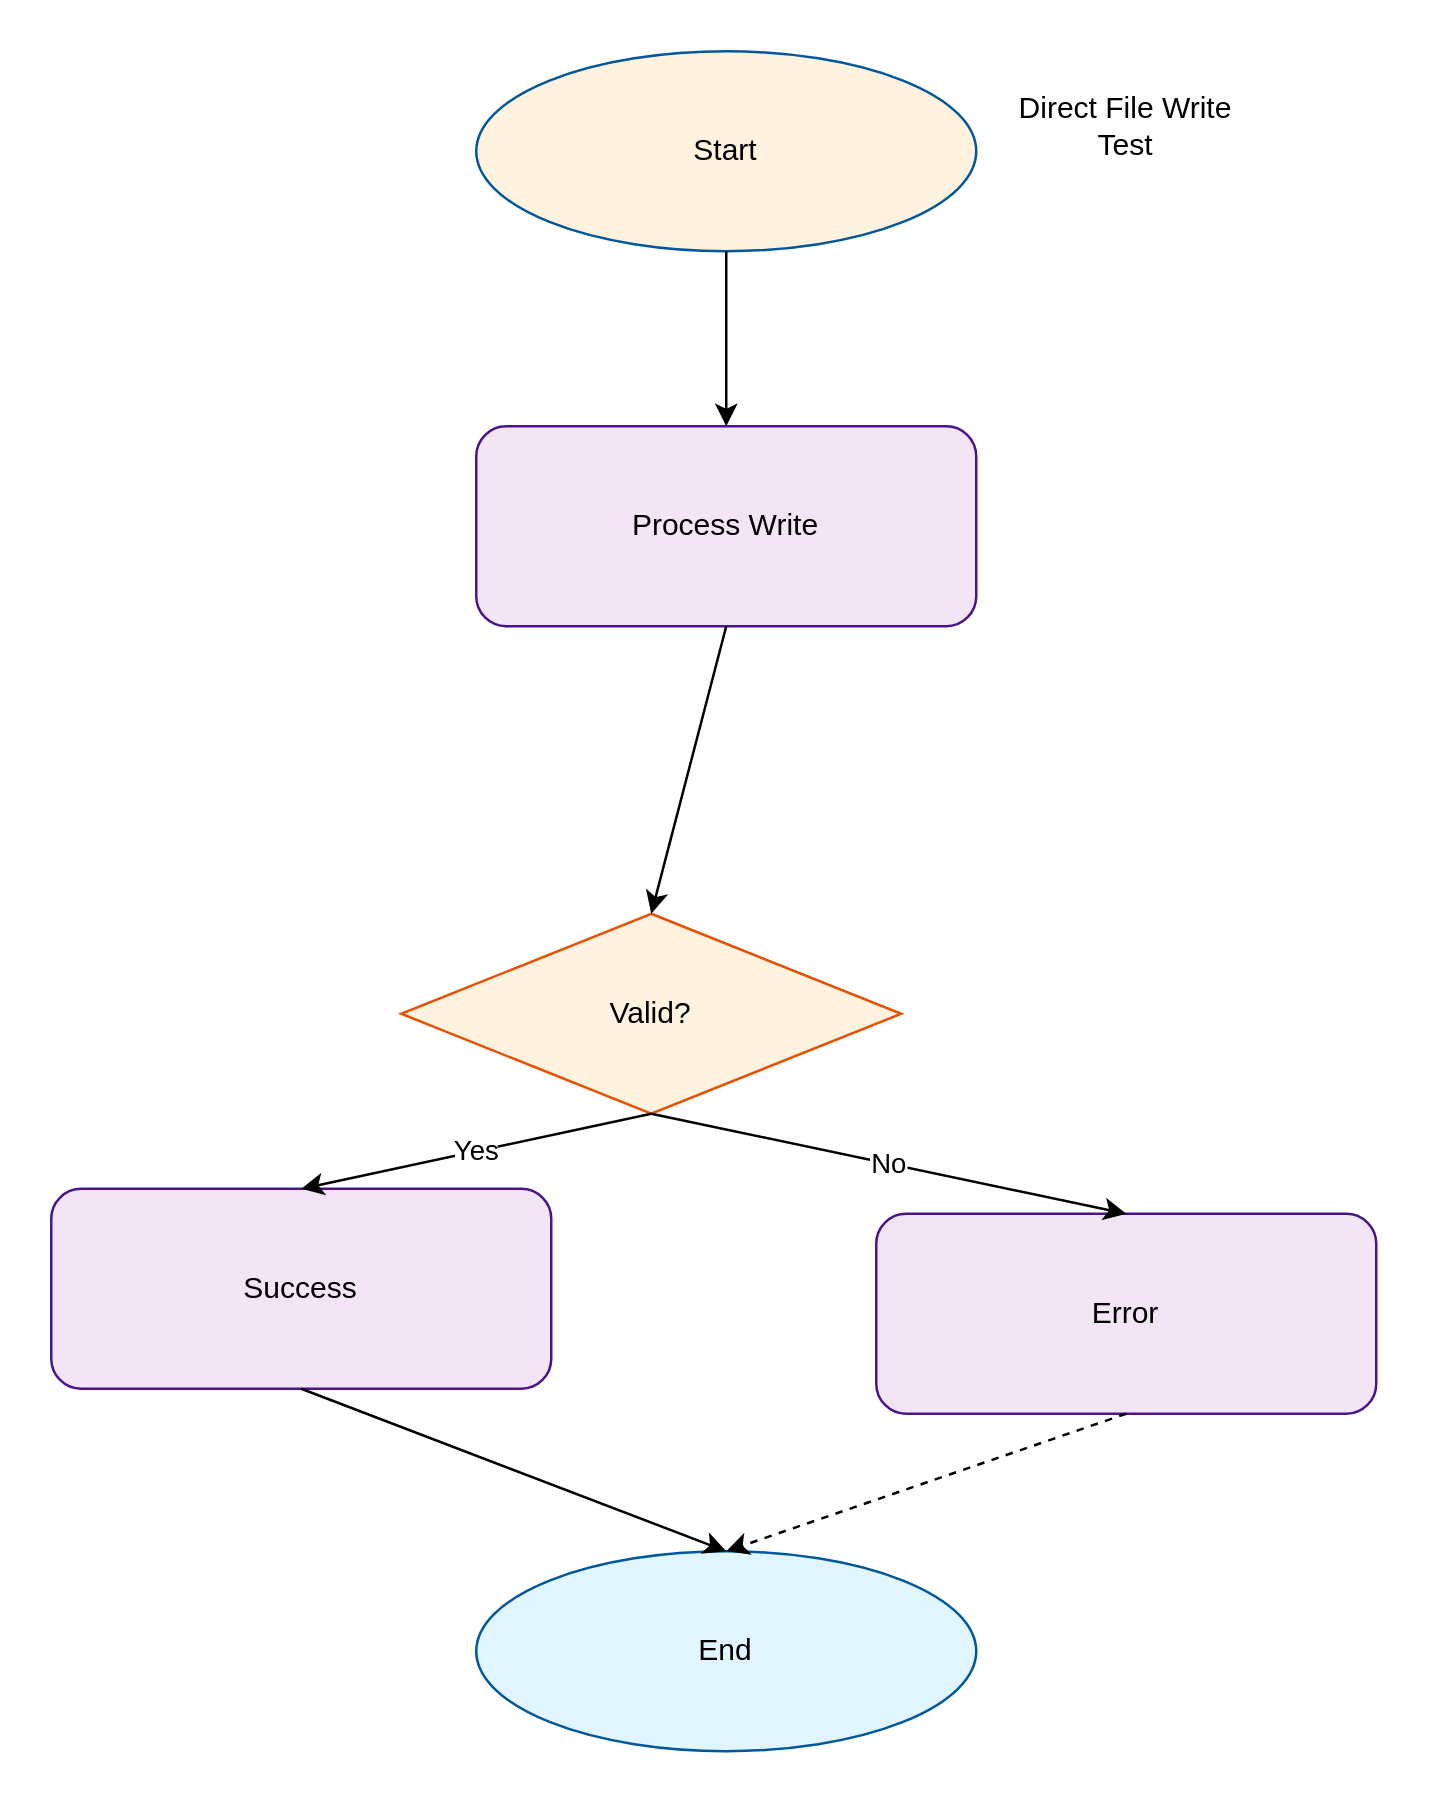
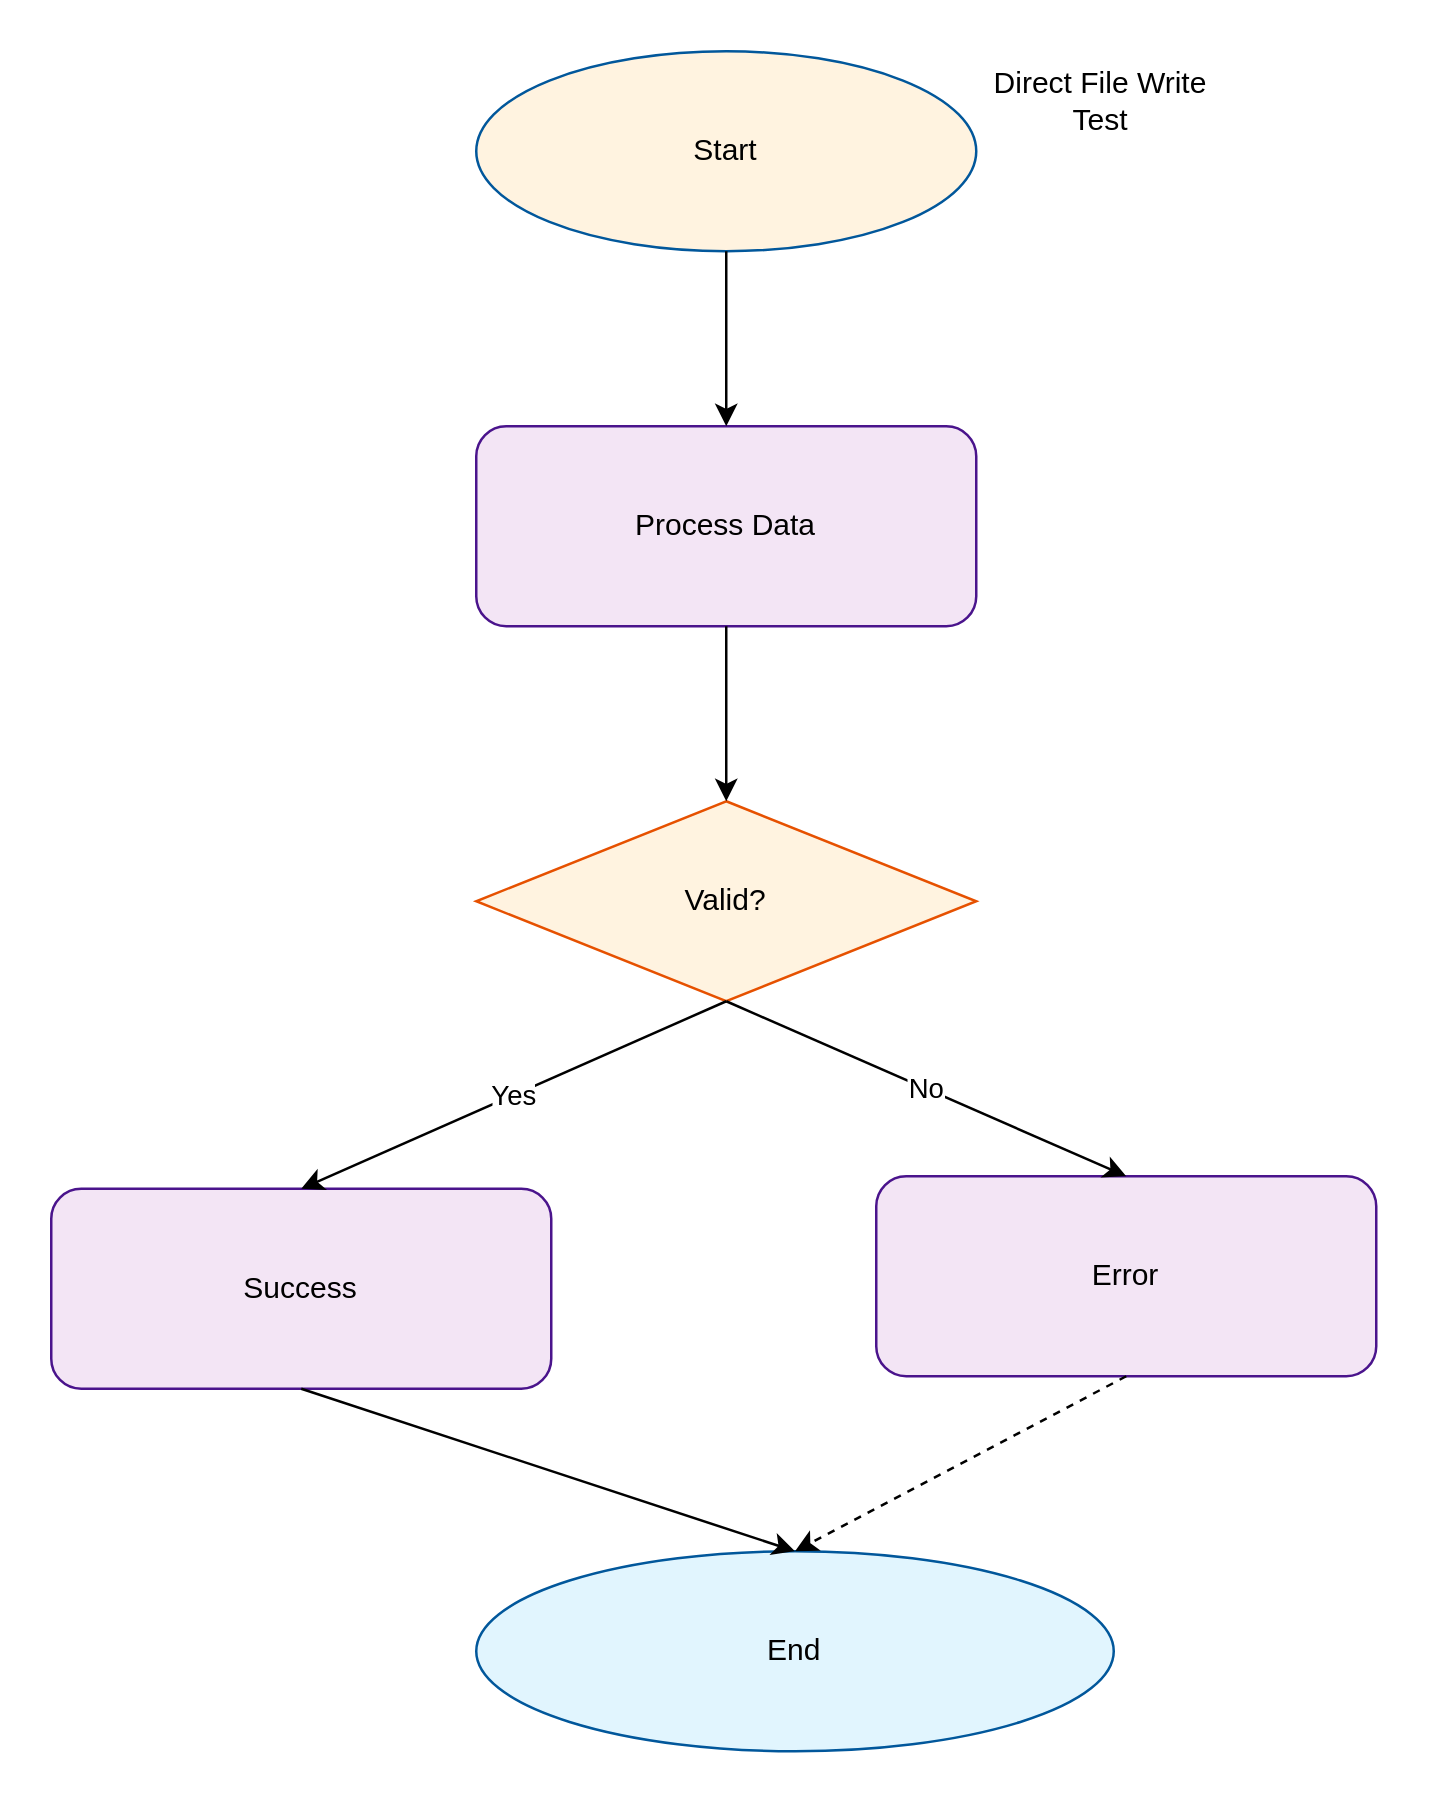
(1126, 126) -> (1101, 101)
(726, 526) -> (726, 526)
(651, 1014) -> (726, 901)
(1126, 1314) -> (1126, 1276)
(726, 1651) -> (795, 1651)
